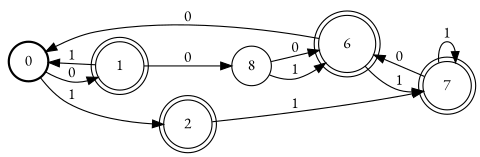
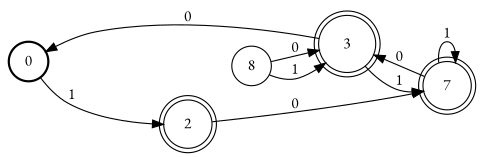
(347, 44) -> (347, 44)
(120, 66) -> none
(295, 104) -> (295, 104)
